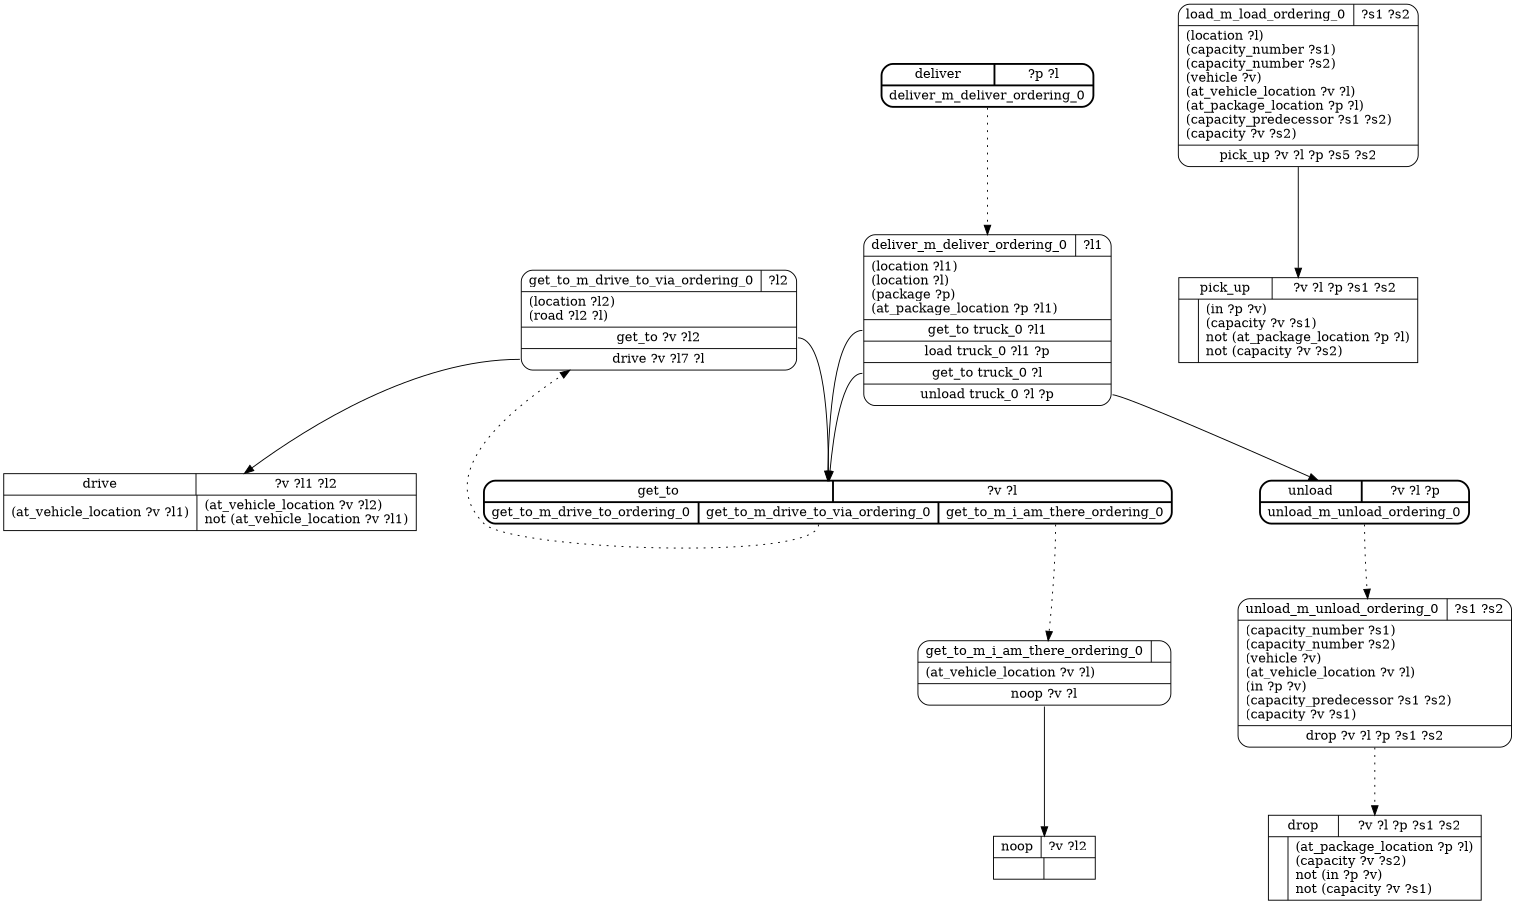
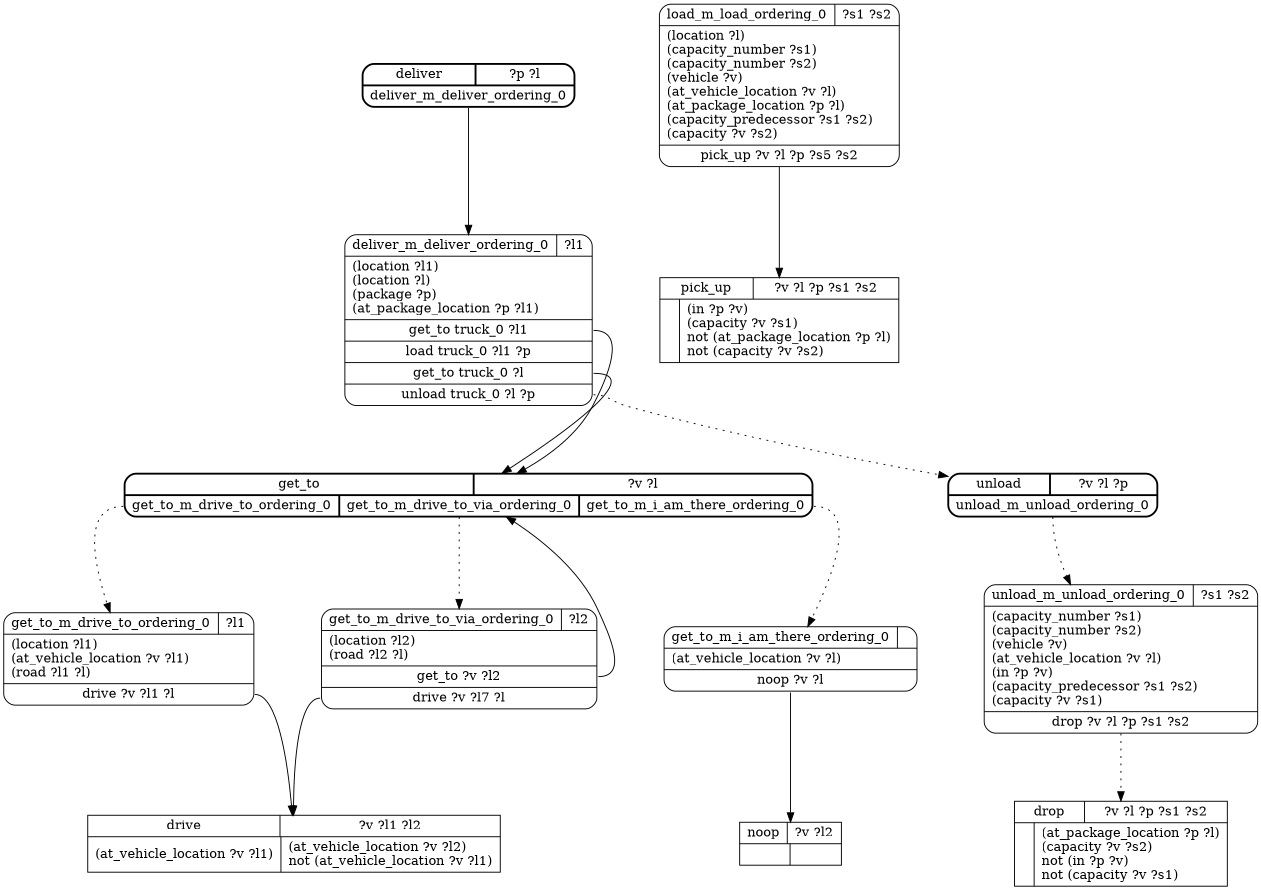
(987, 166) -> (469, 166)
(1212, 434) -> (765, 440)
none -> (129, 659)
